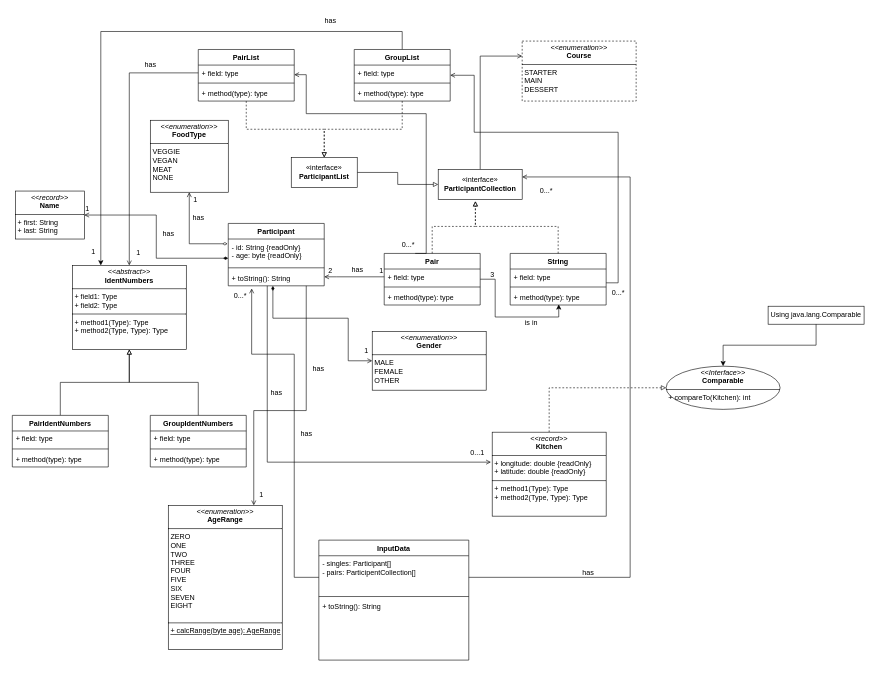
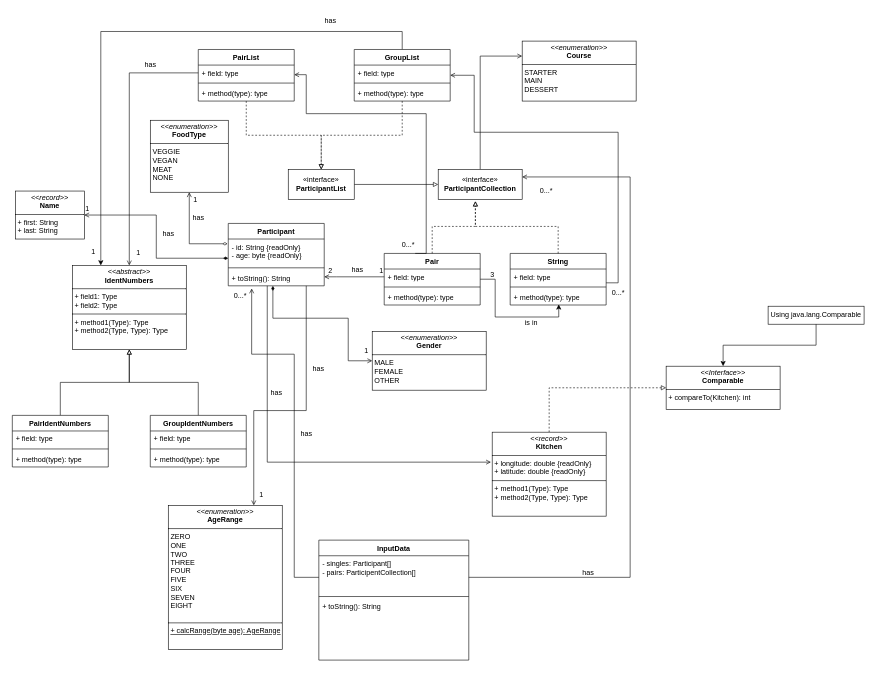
(579, 71) -> (579, 71)
(324, 173) -> (321, 185)
(723, 388) -> (723, 388)
(477, 453) -> none
